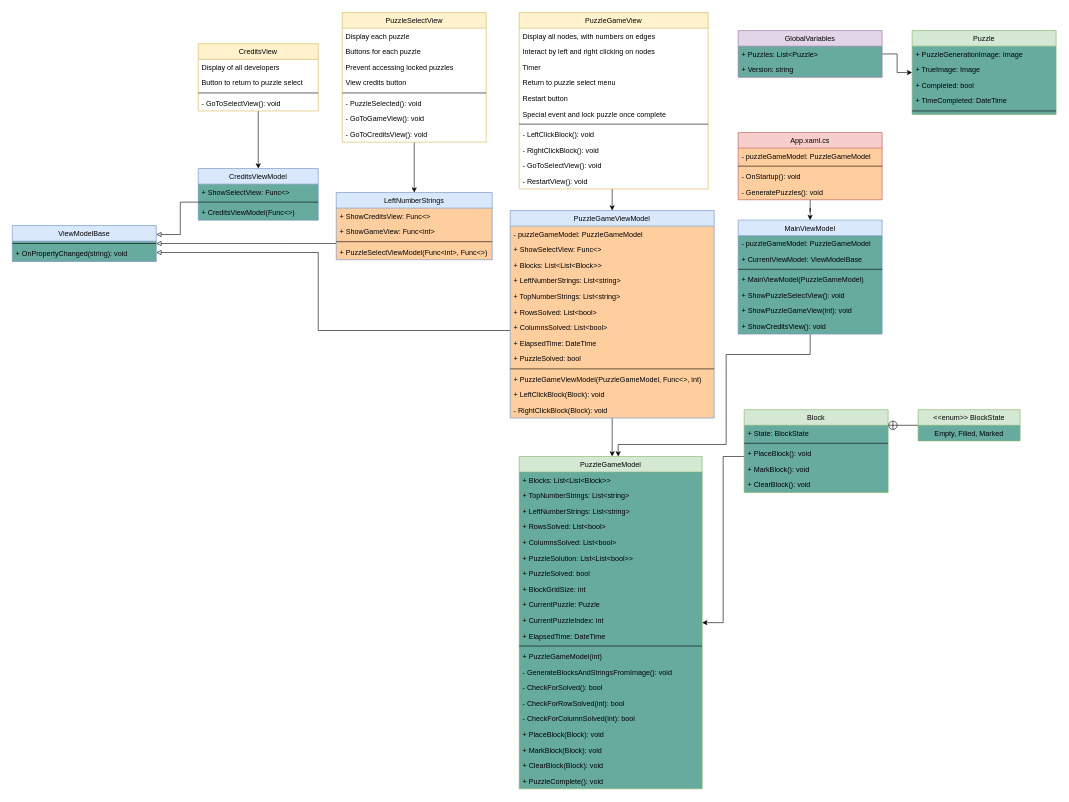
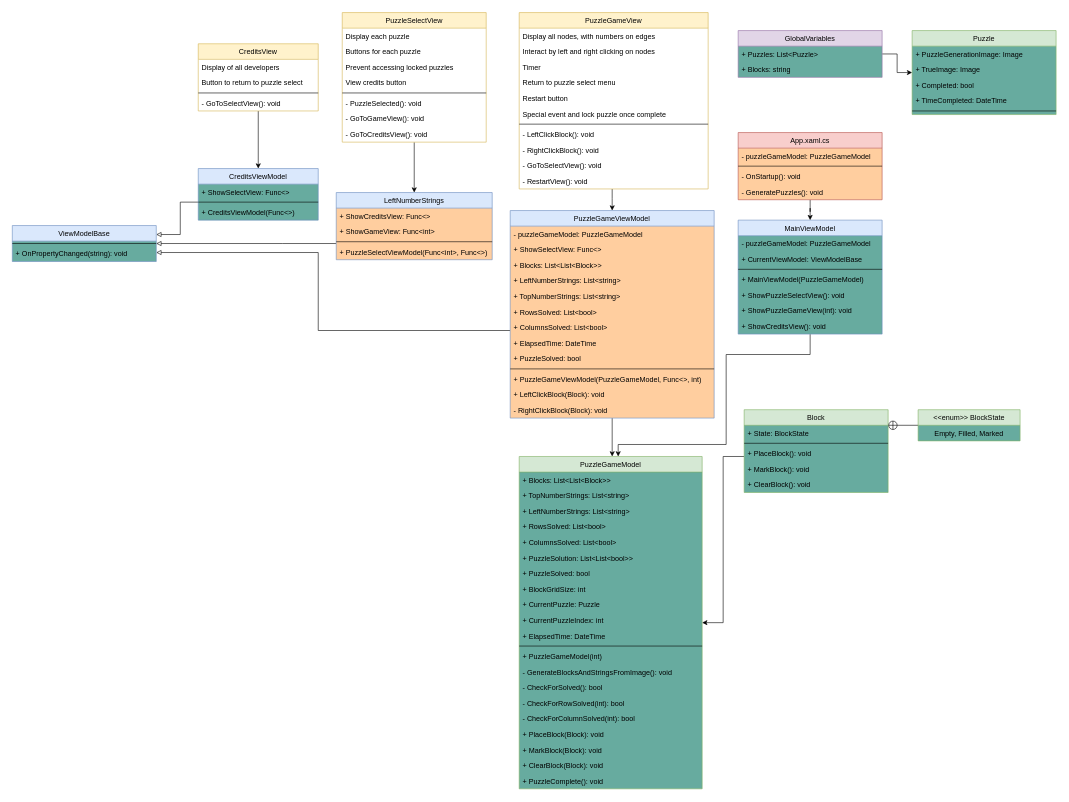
(771, 70) -> (769, 70)
